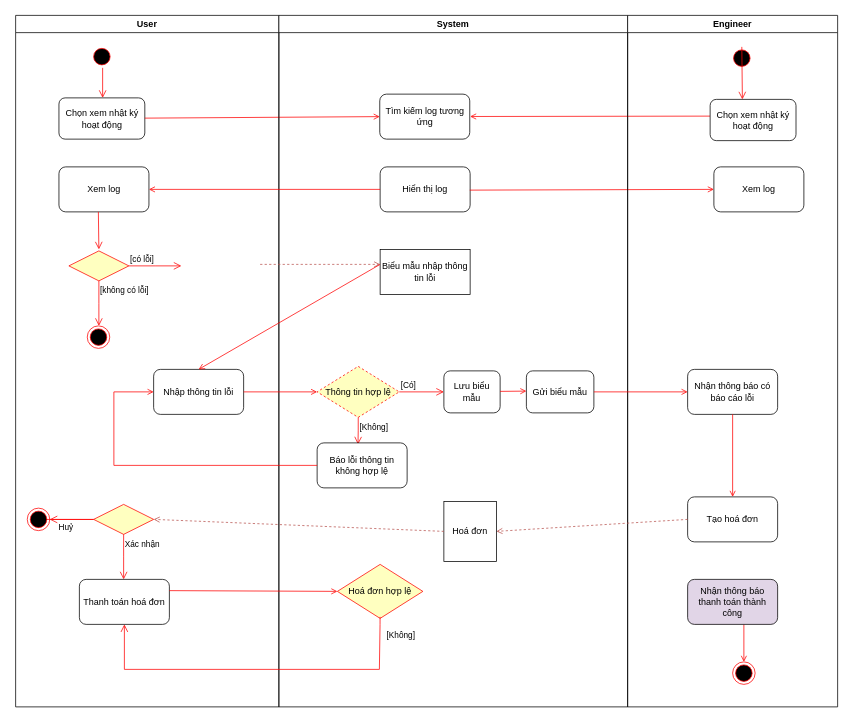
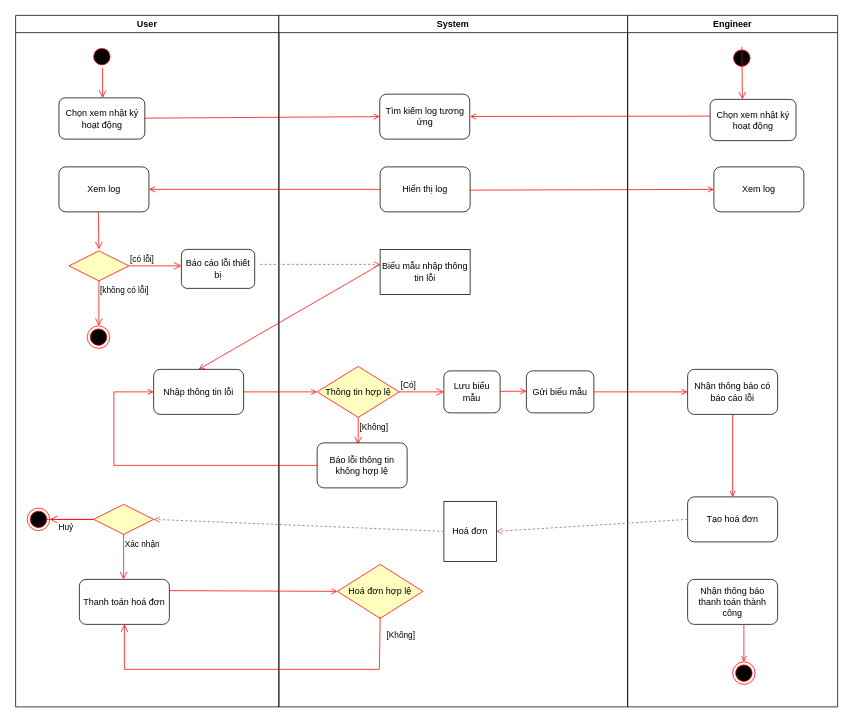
none -> (218, 269)
(358, 392) -> (358, 392)
(732, 602) -> (732, 602)
